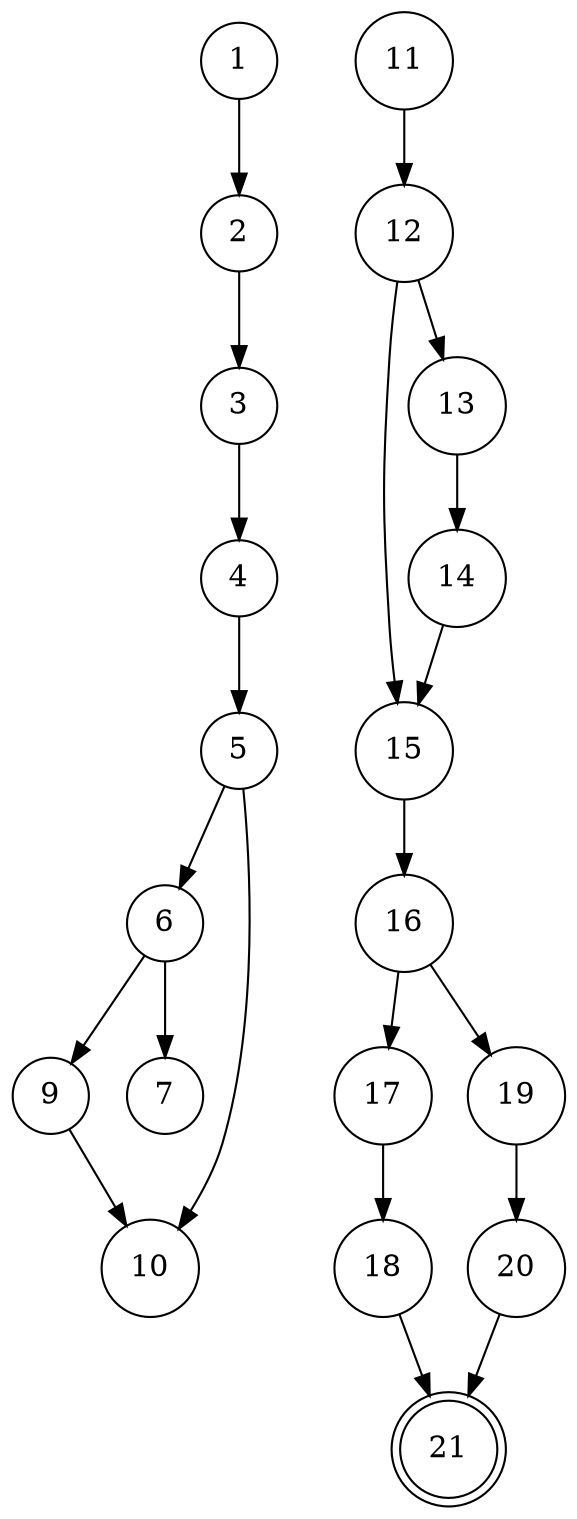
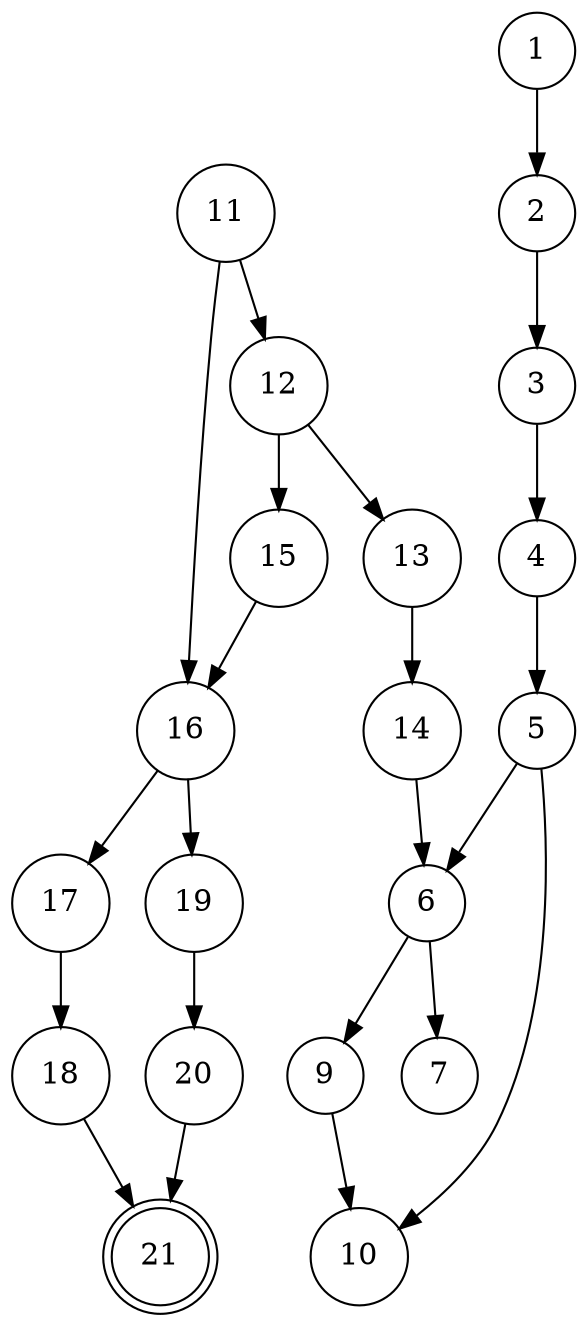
none -> (201, 461)
(434, 654) -> (419, 811)
